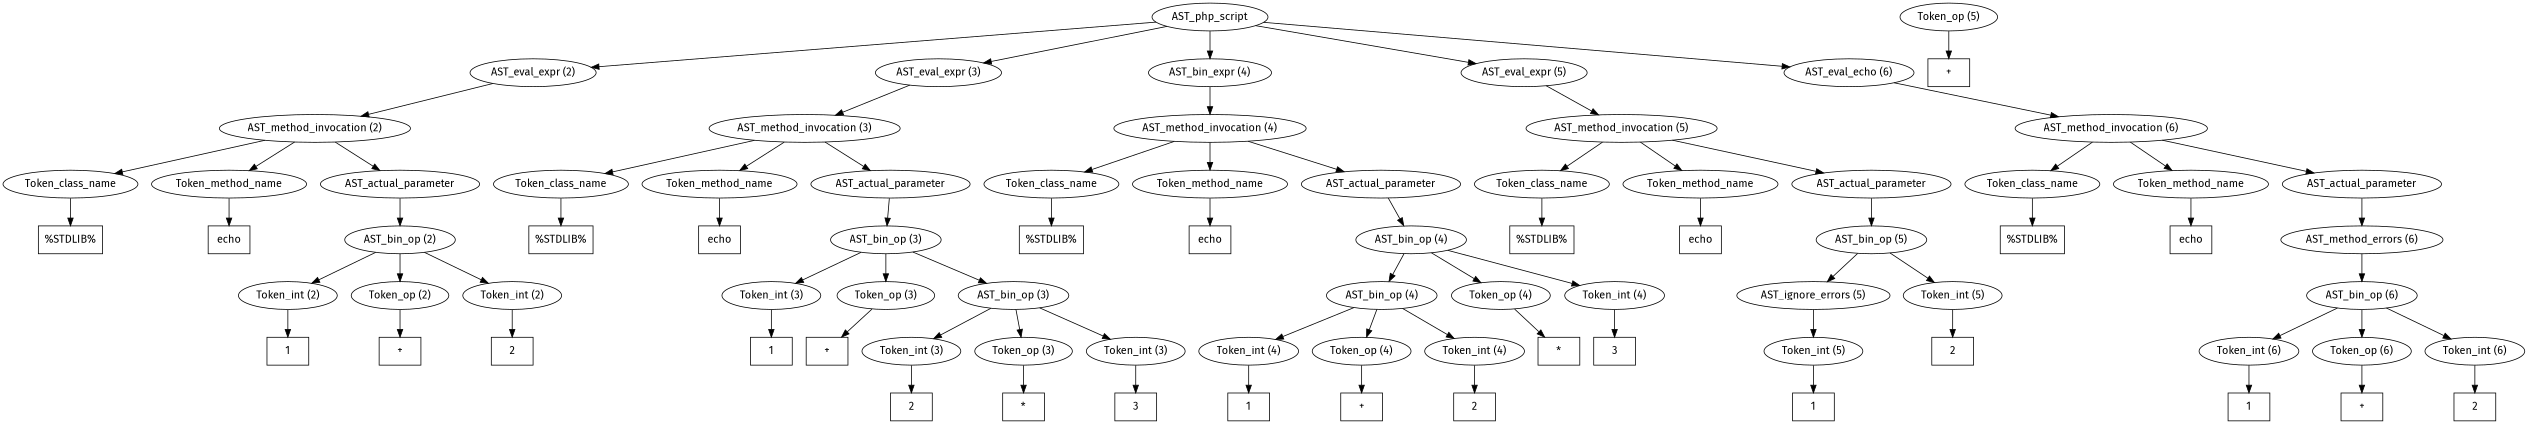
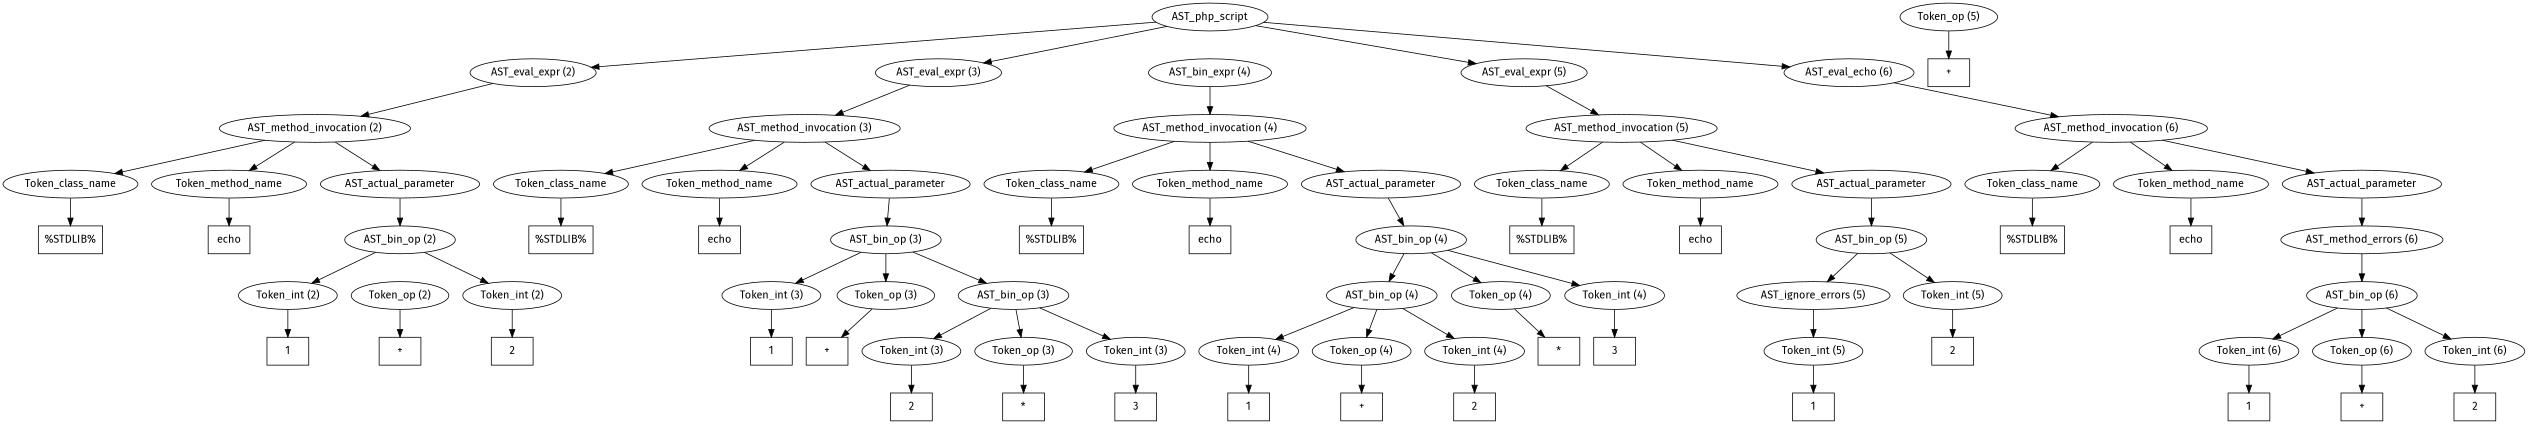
(1210, 41) -> none
(400, 264) -> none
